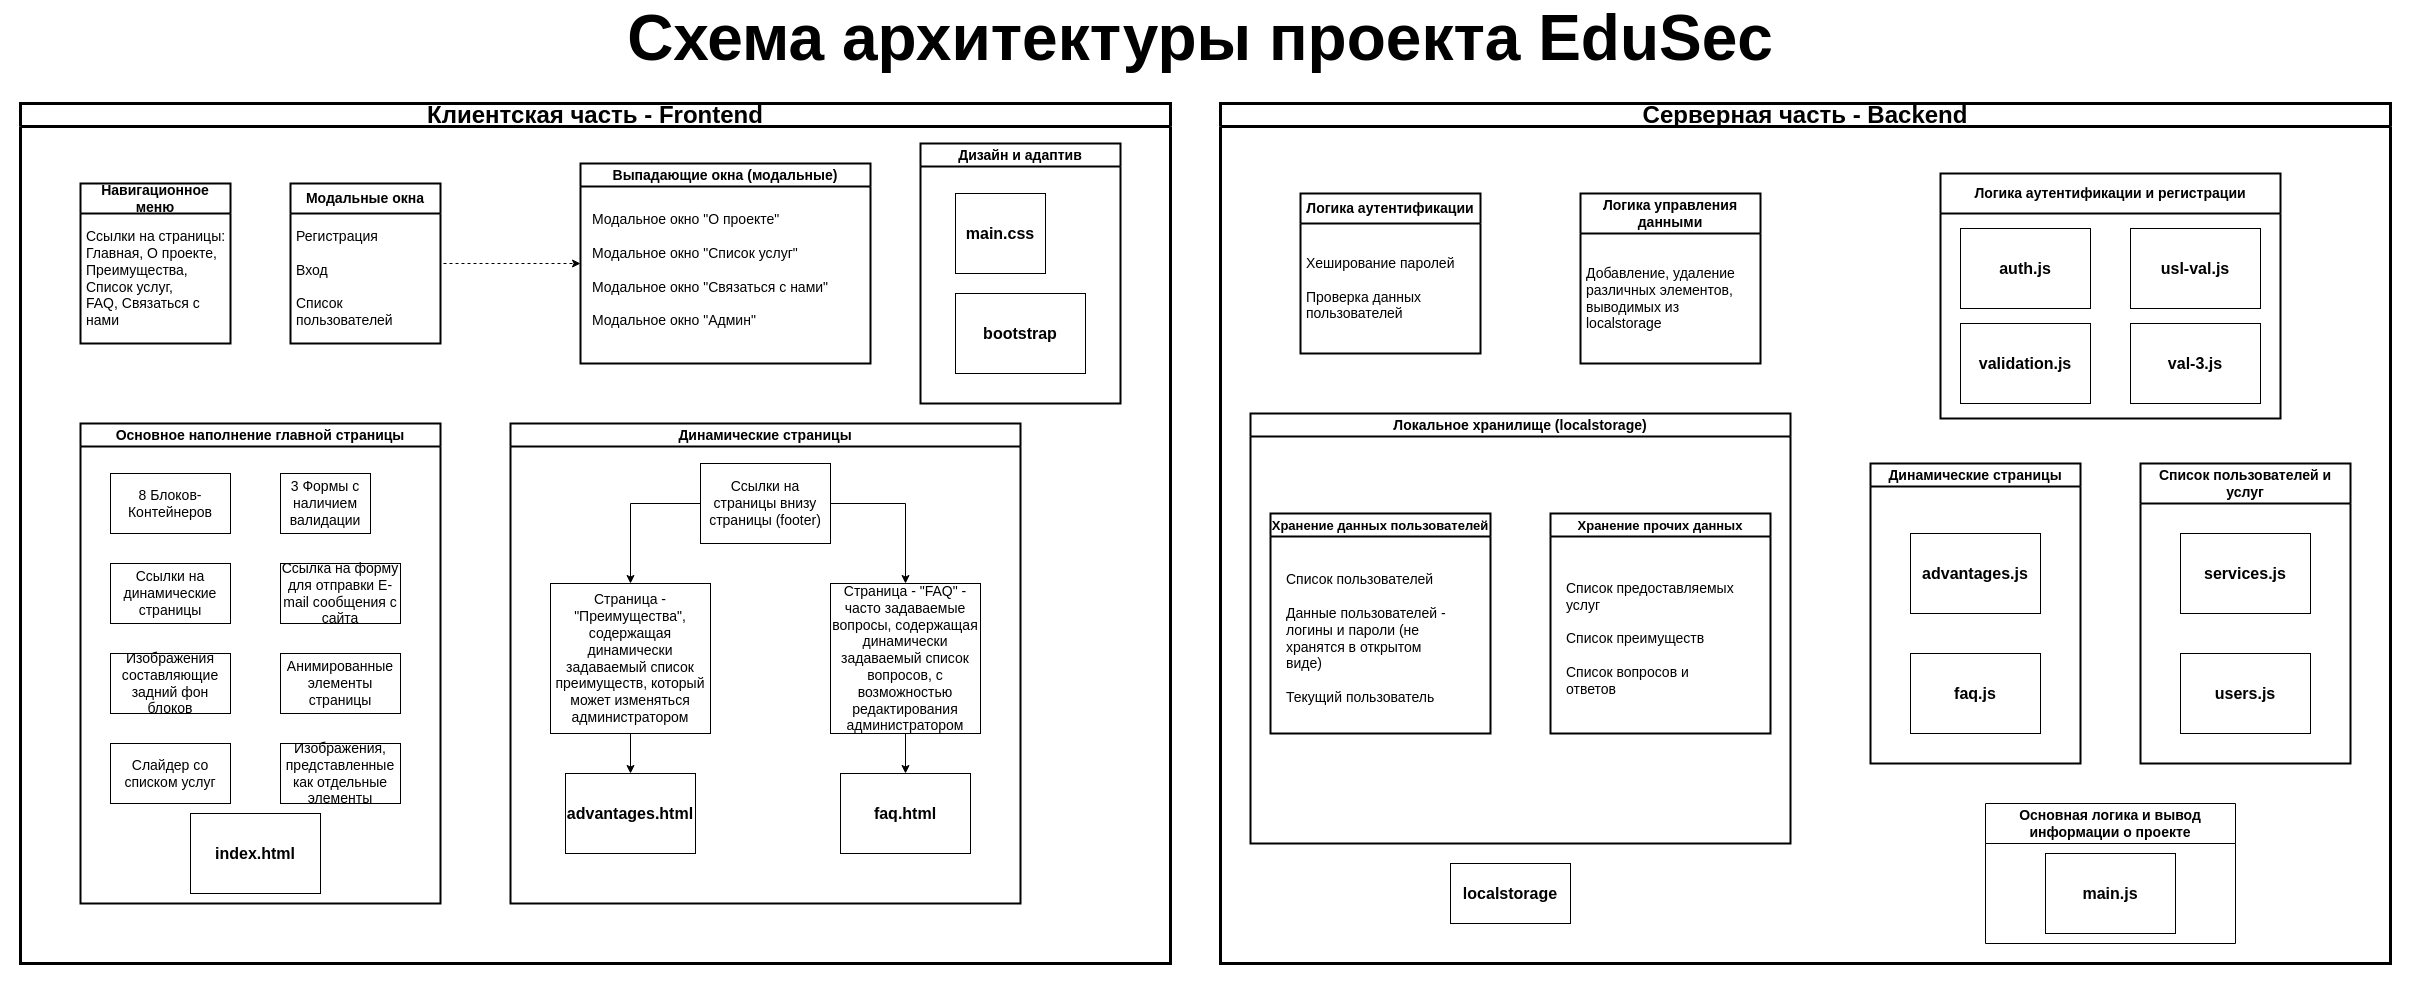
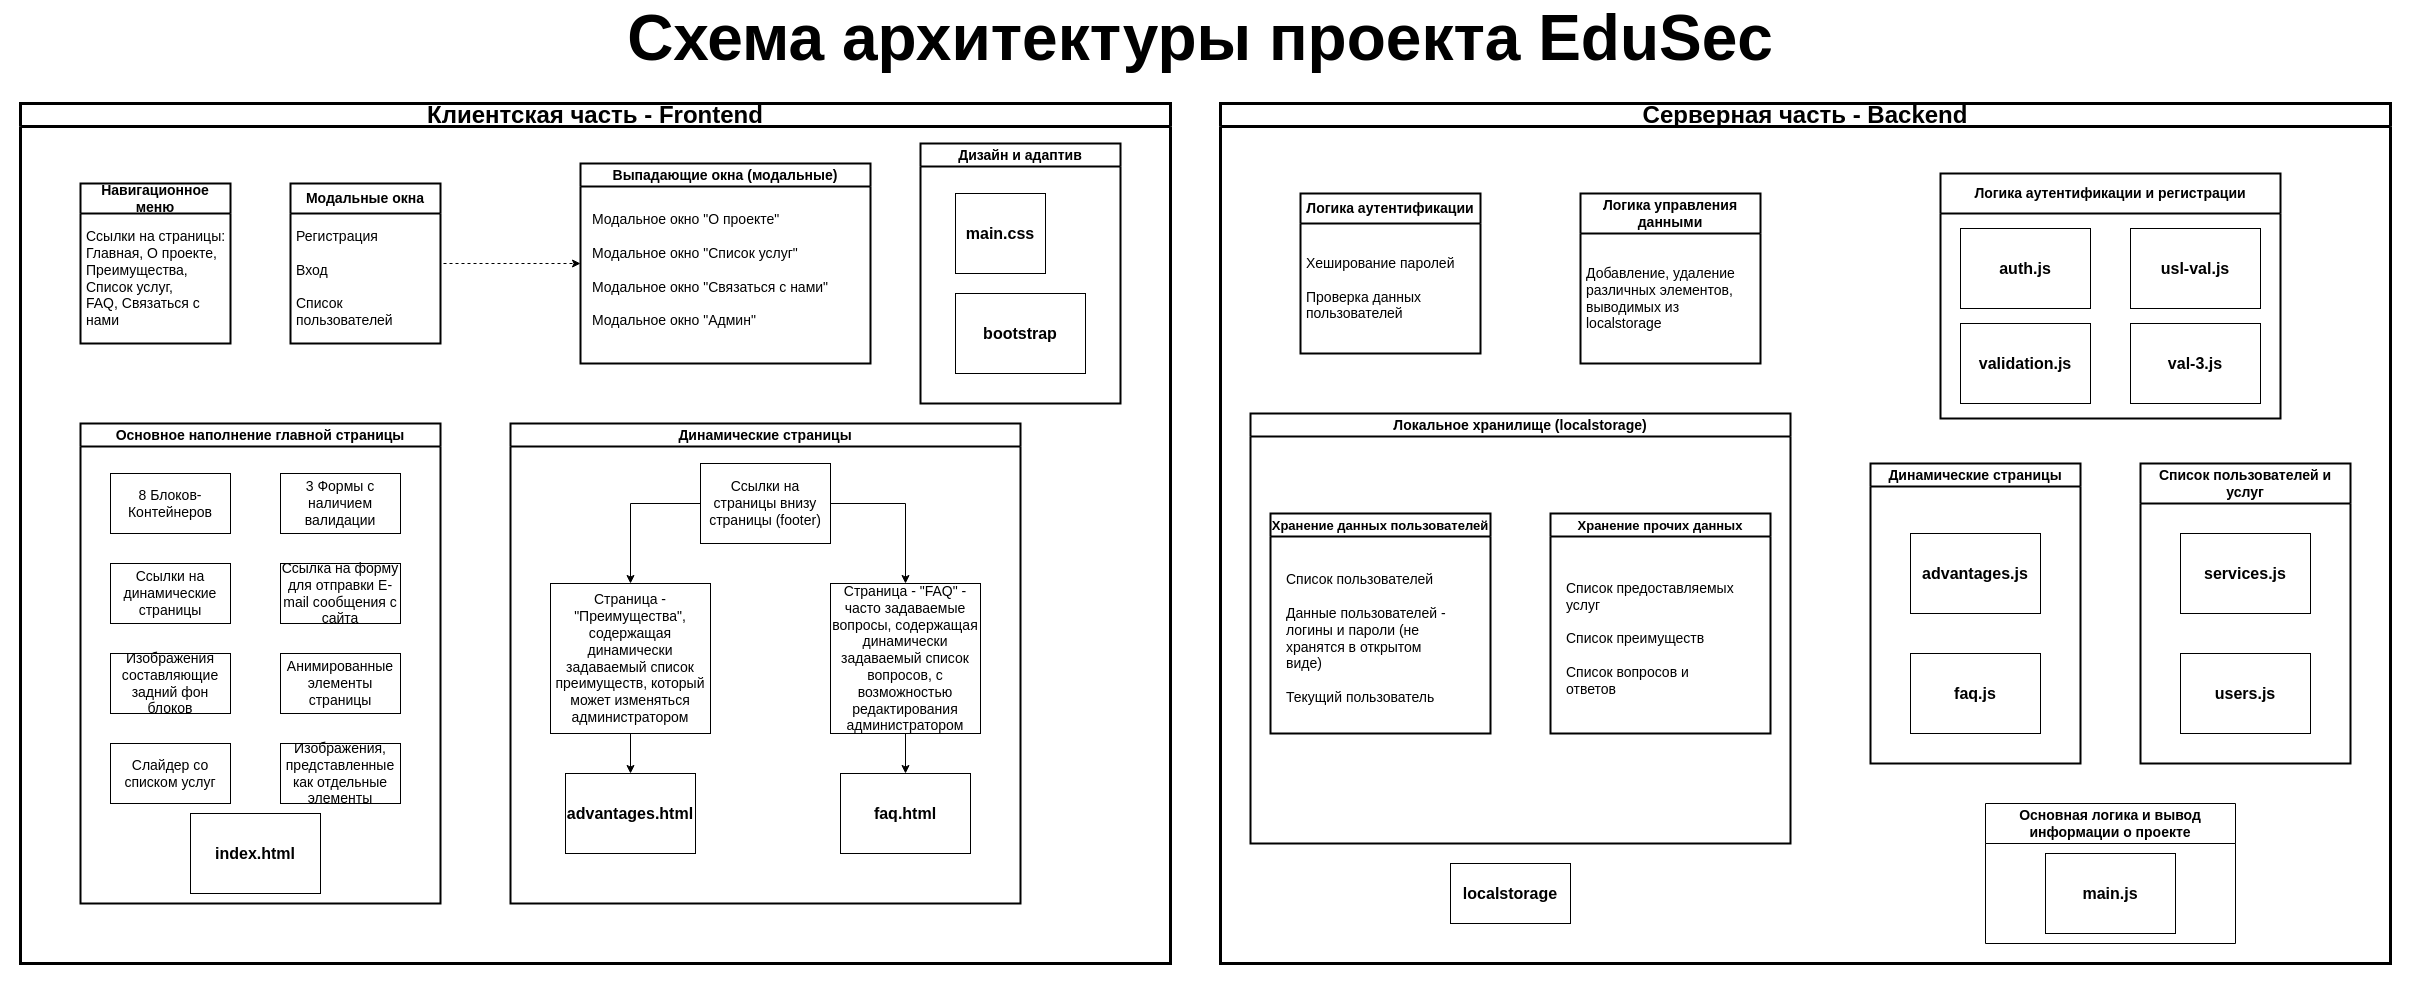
(326, 504) -> (341, 504)
